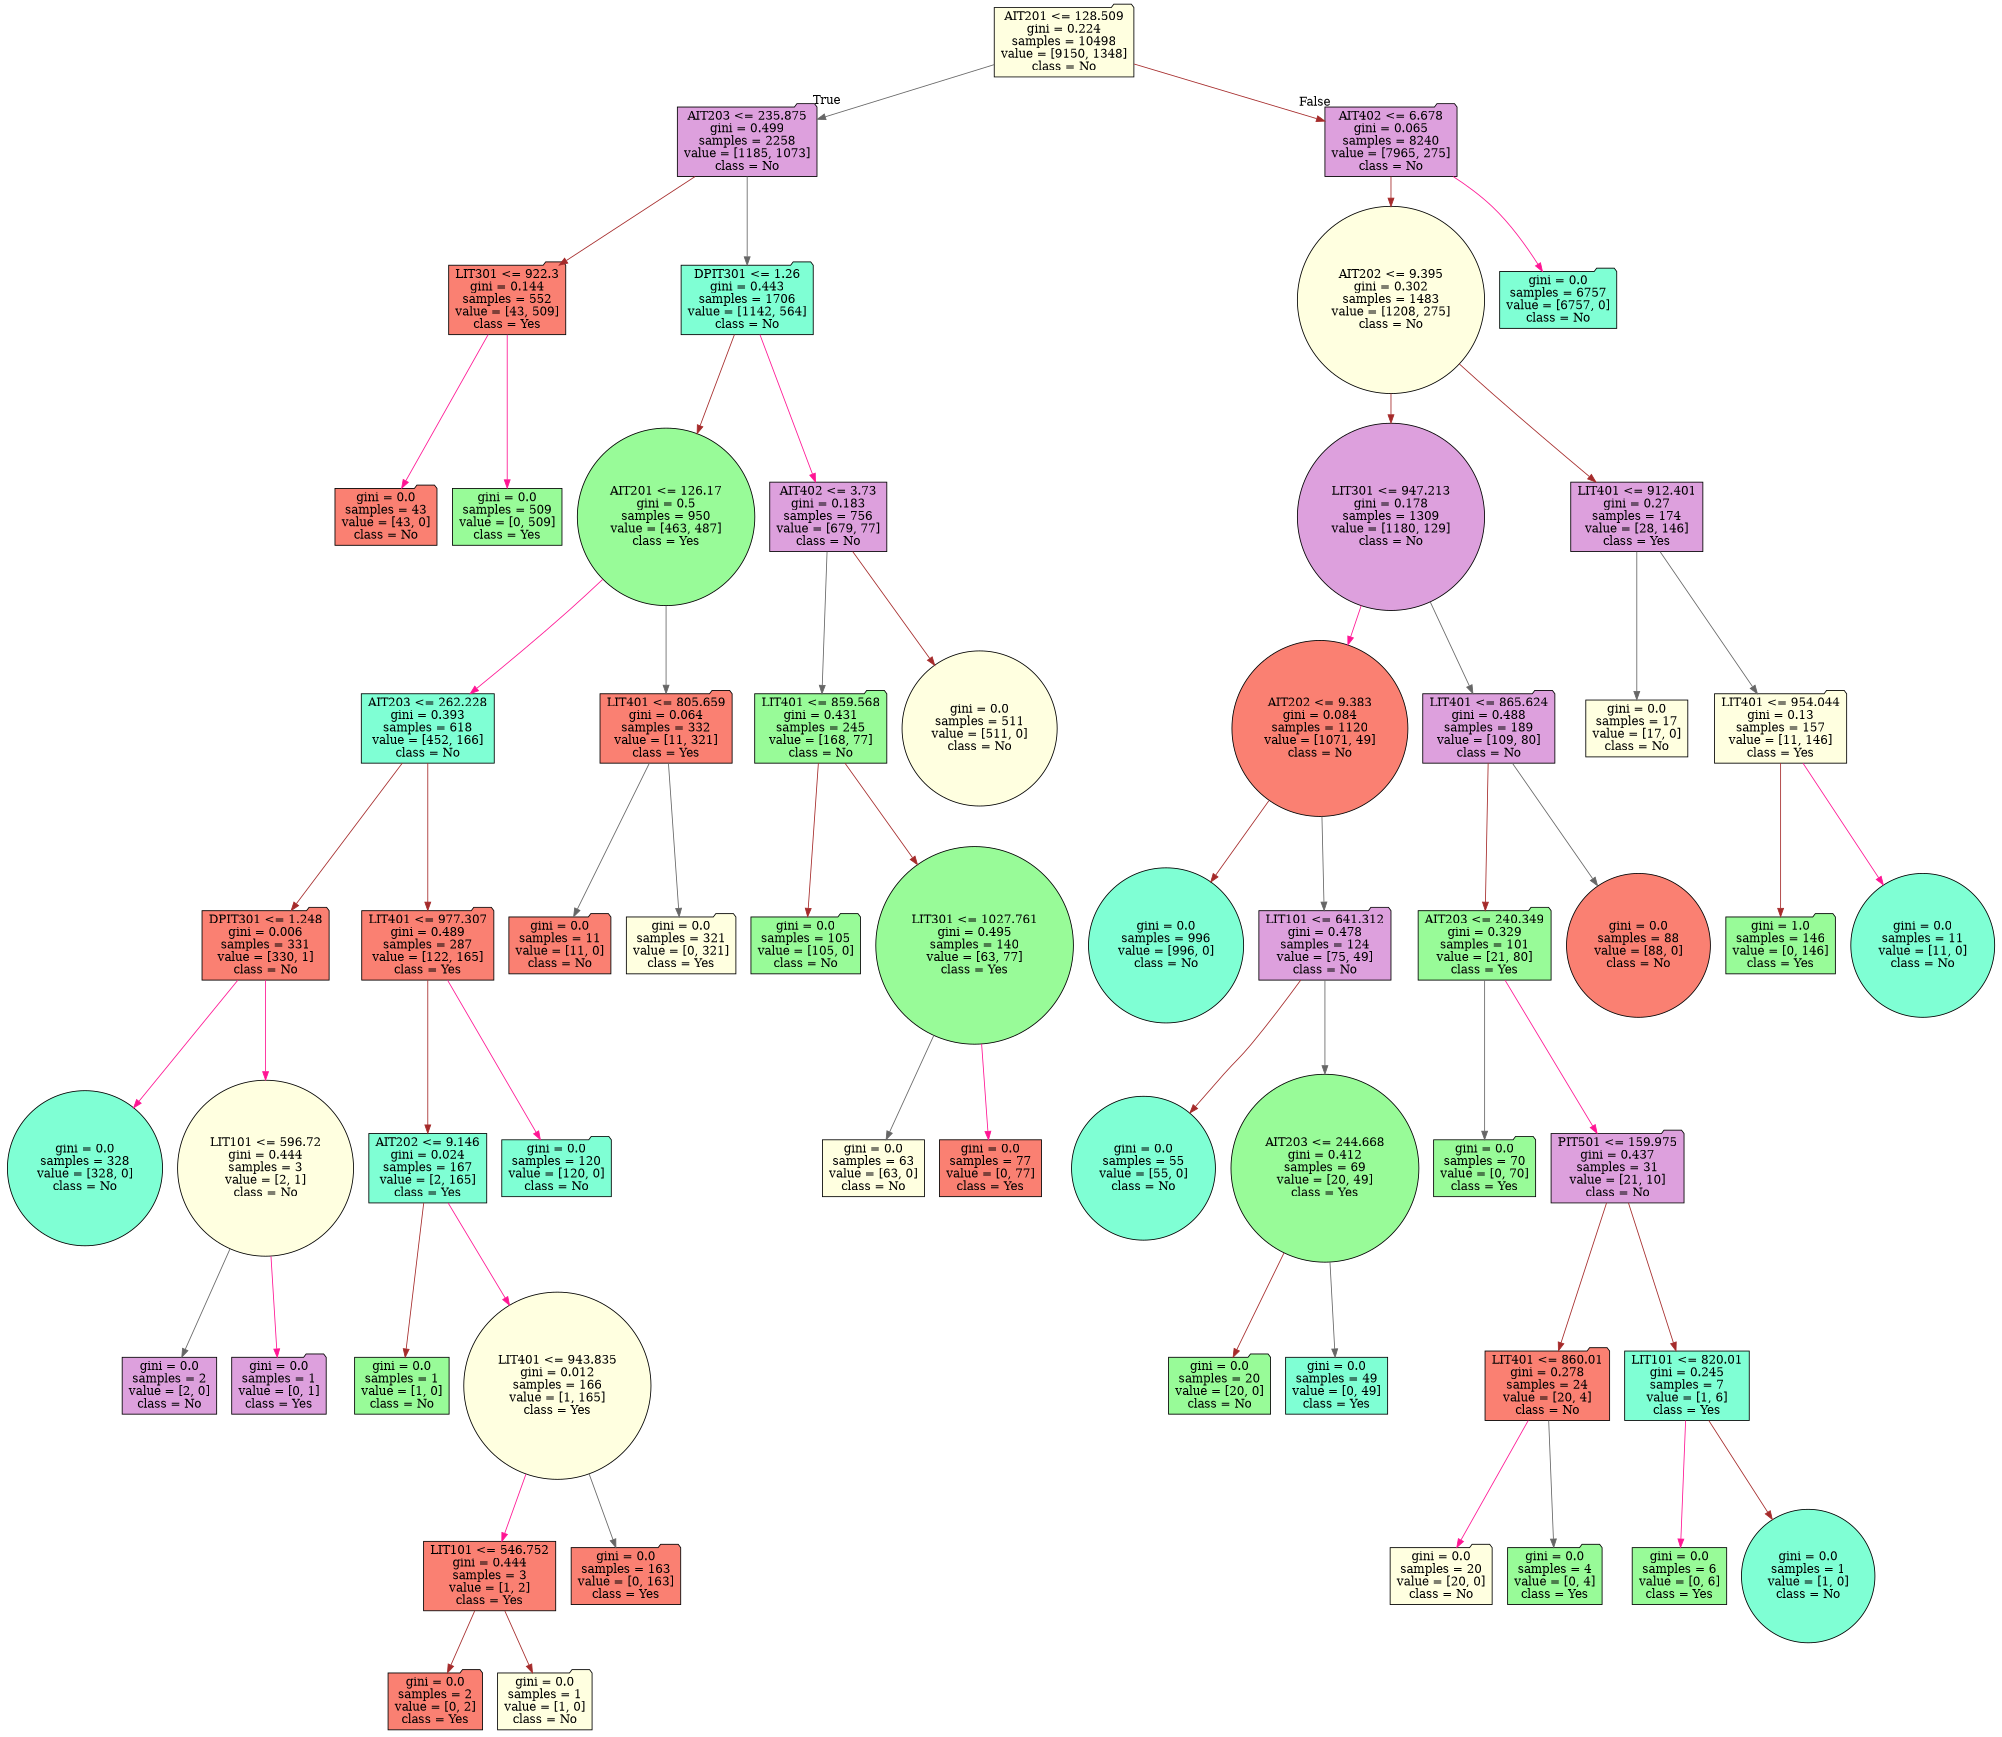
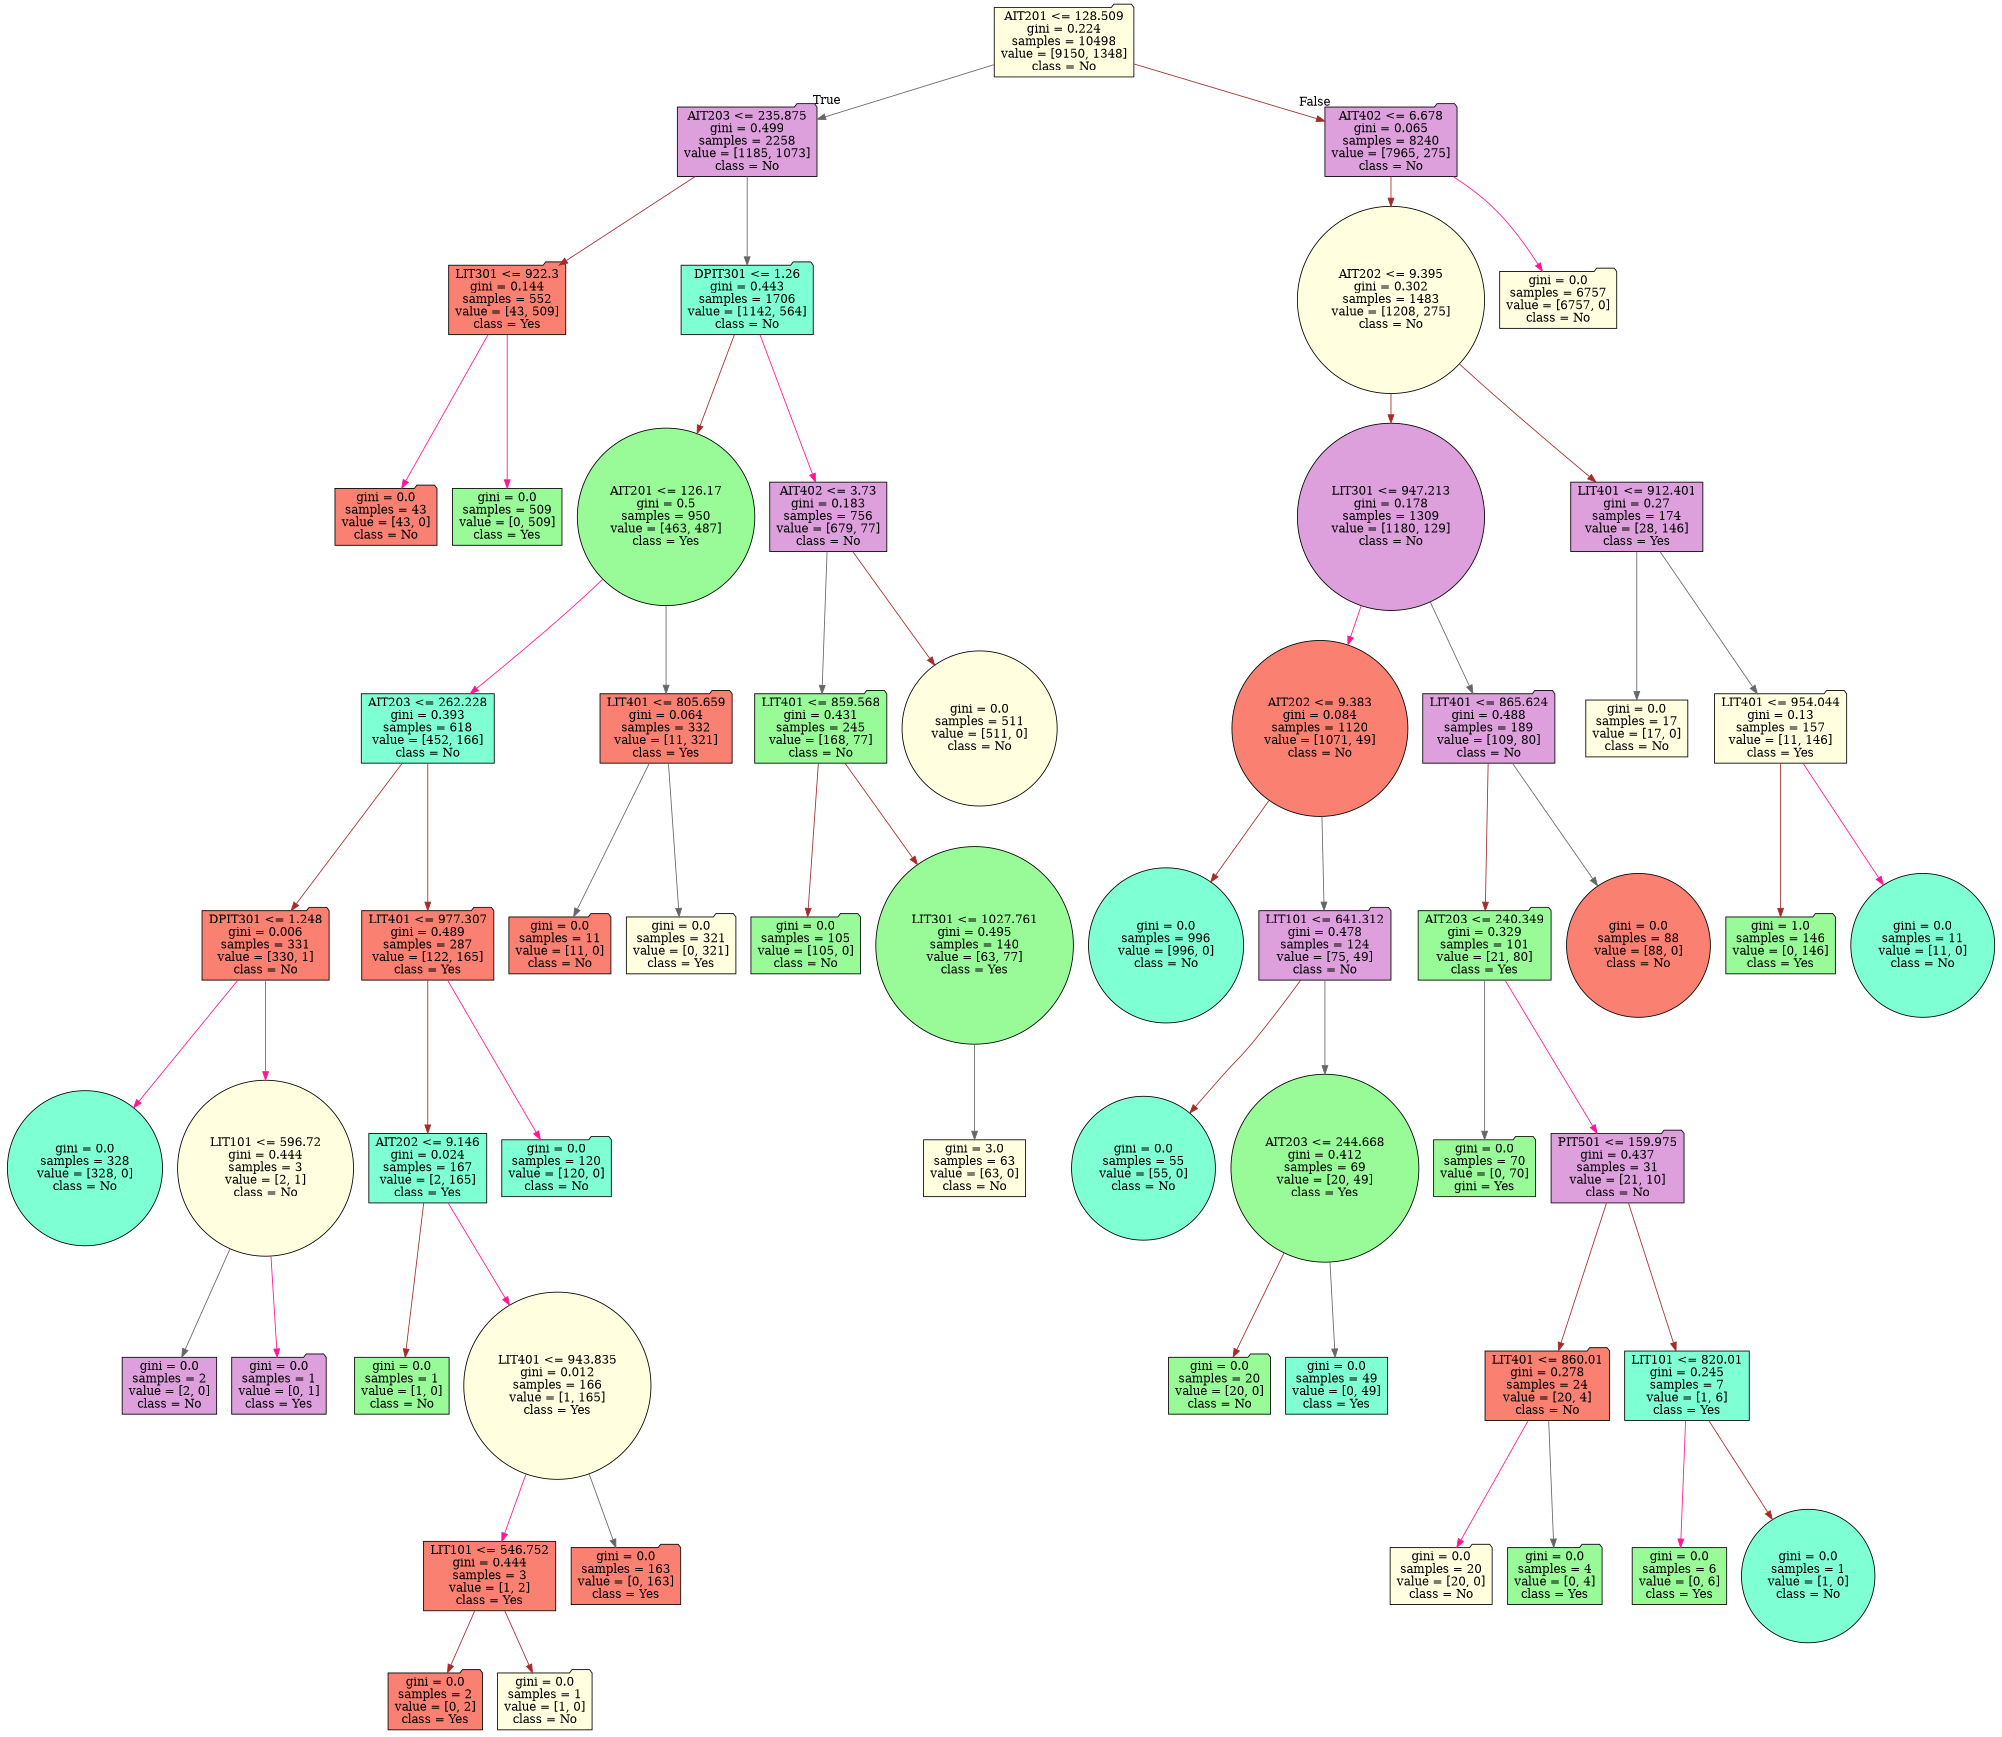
(1558, 300) -> (1558, 300)
(873, 1168) -> (975, 1168)
(990, 1168) -> none
(1485, 1168) -> (1485, 1168)
